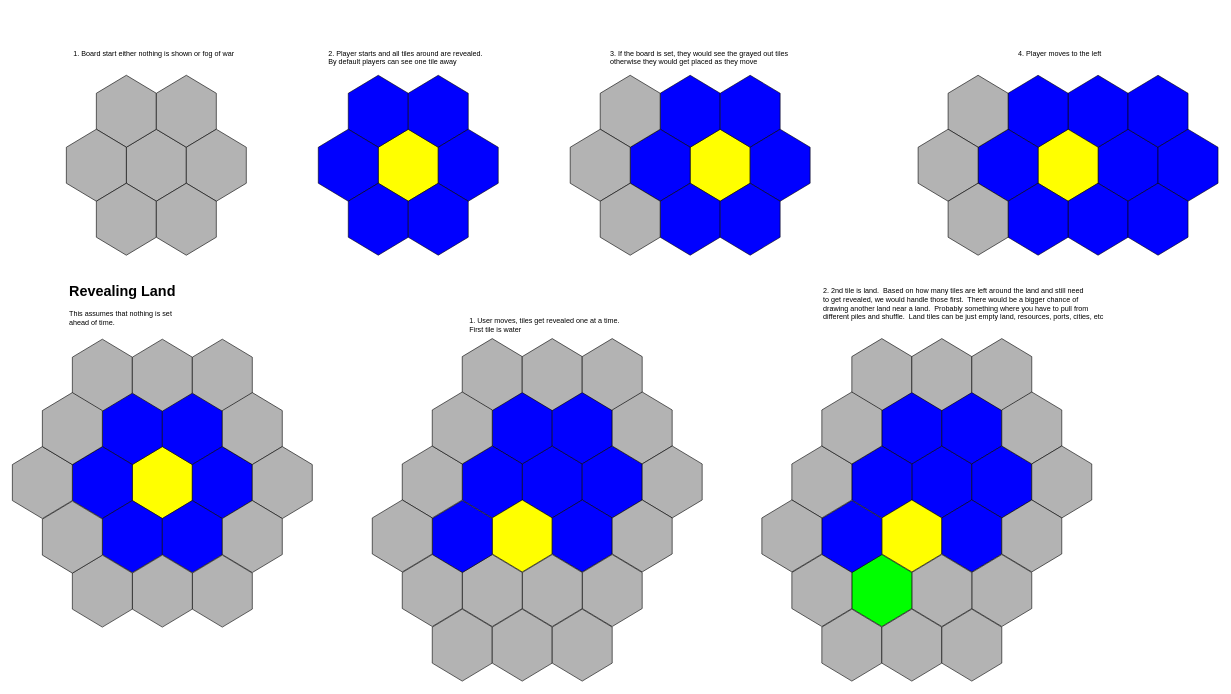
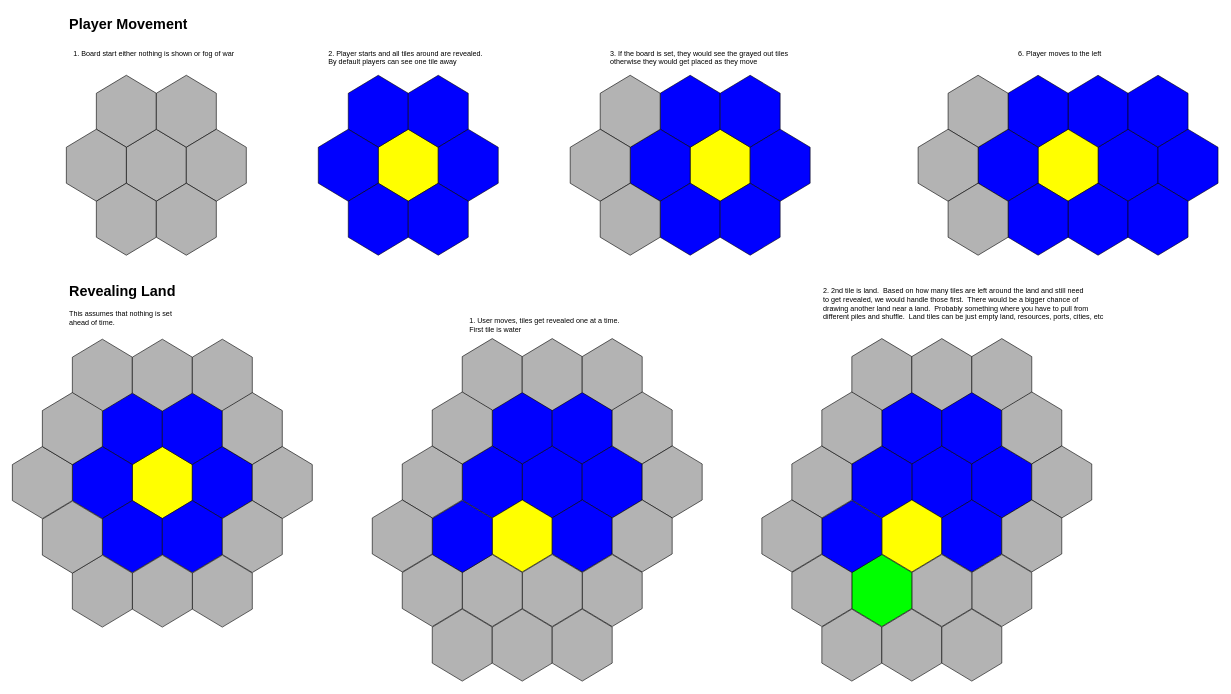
none -> (135, 27)
(1065, 54) -> (1065, 54)
